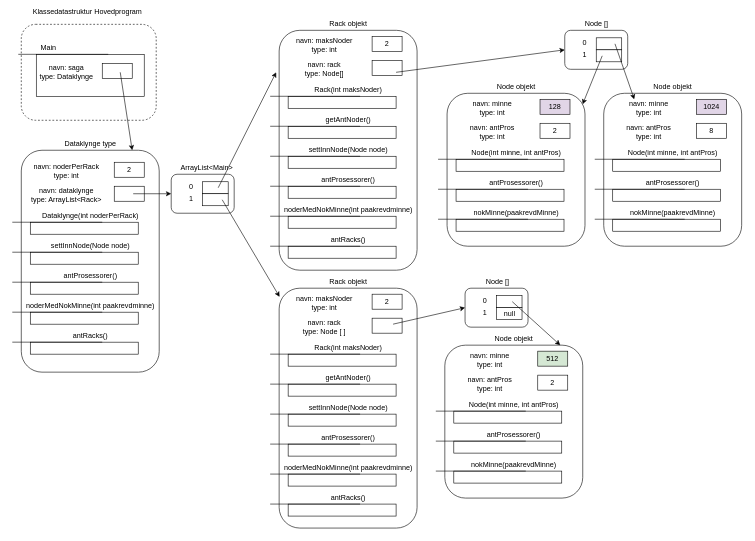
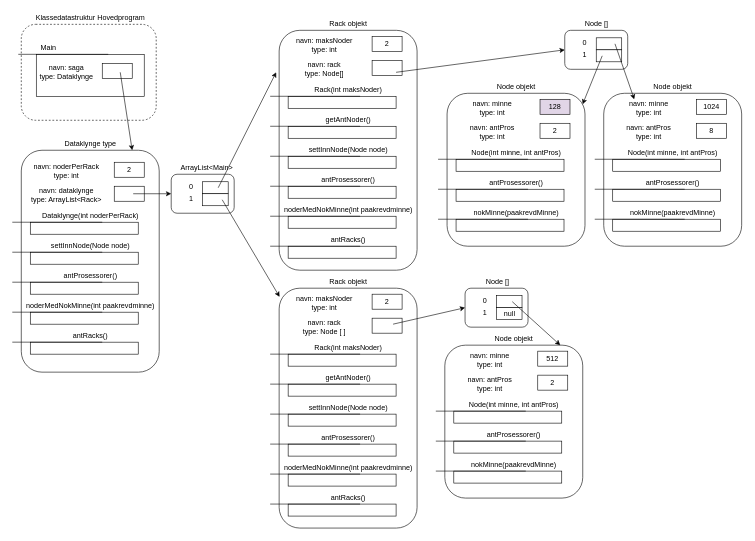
(87, 12) -> (90, 18)
(712, 107) -> (712, 107)
(553, 359) -> (553, 359)
